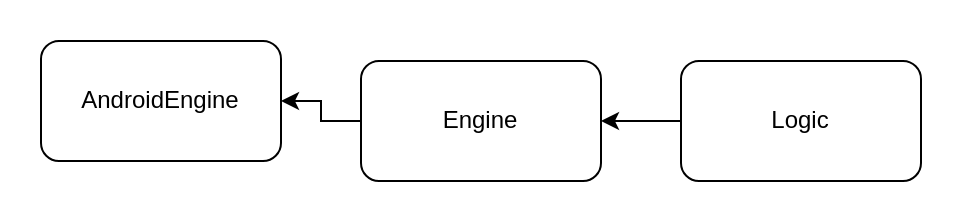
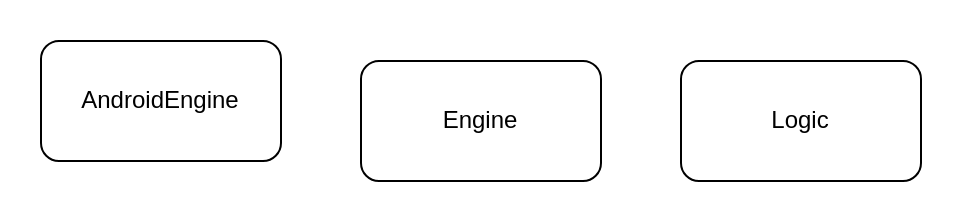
(321, 118) -> none
(648, 121) -> none
